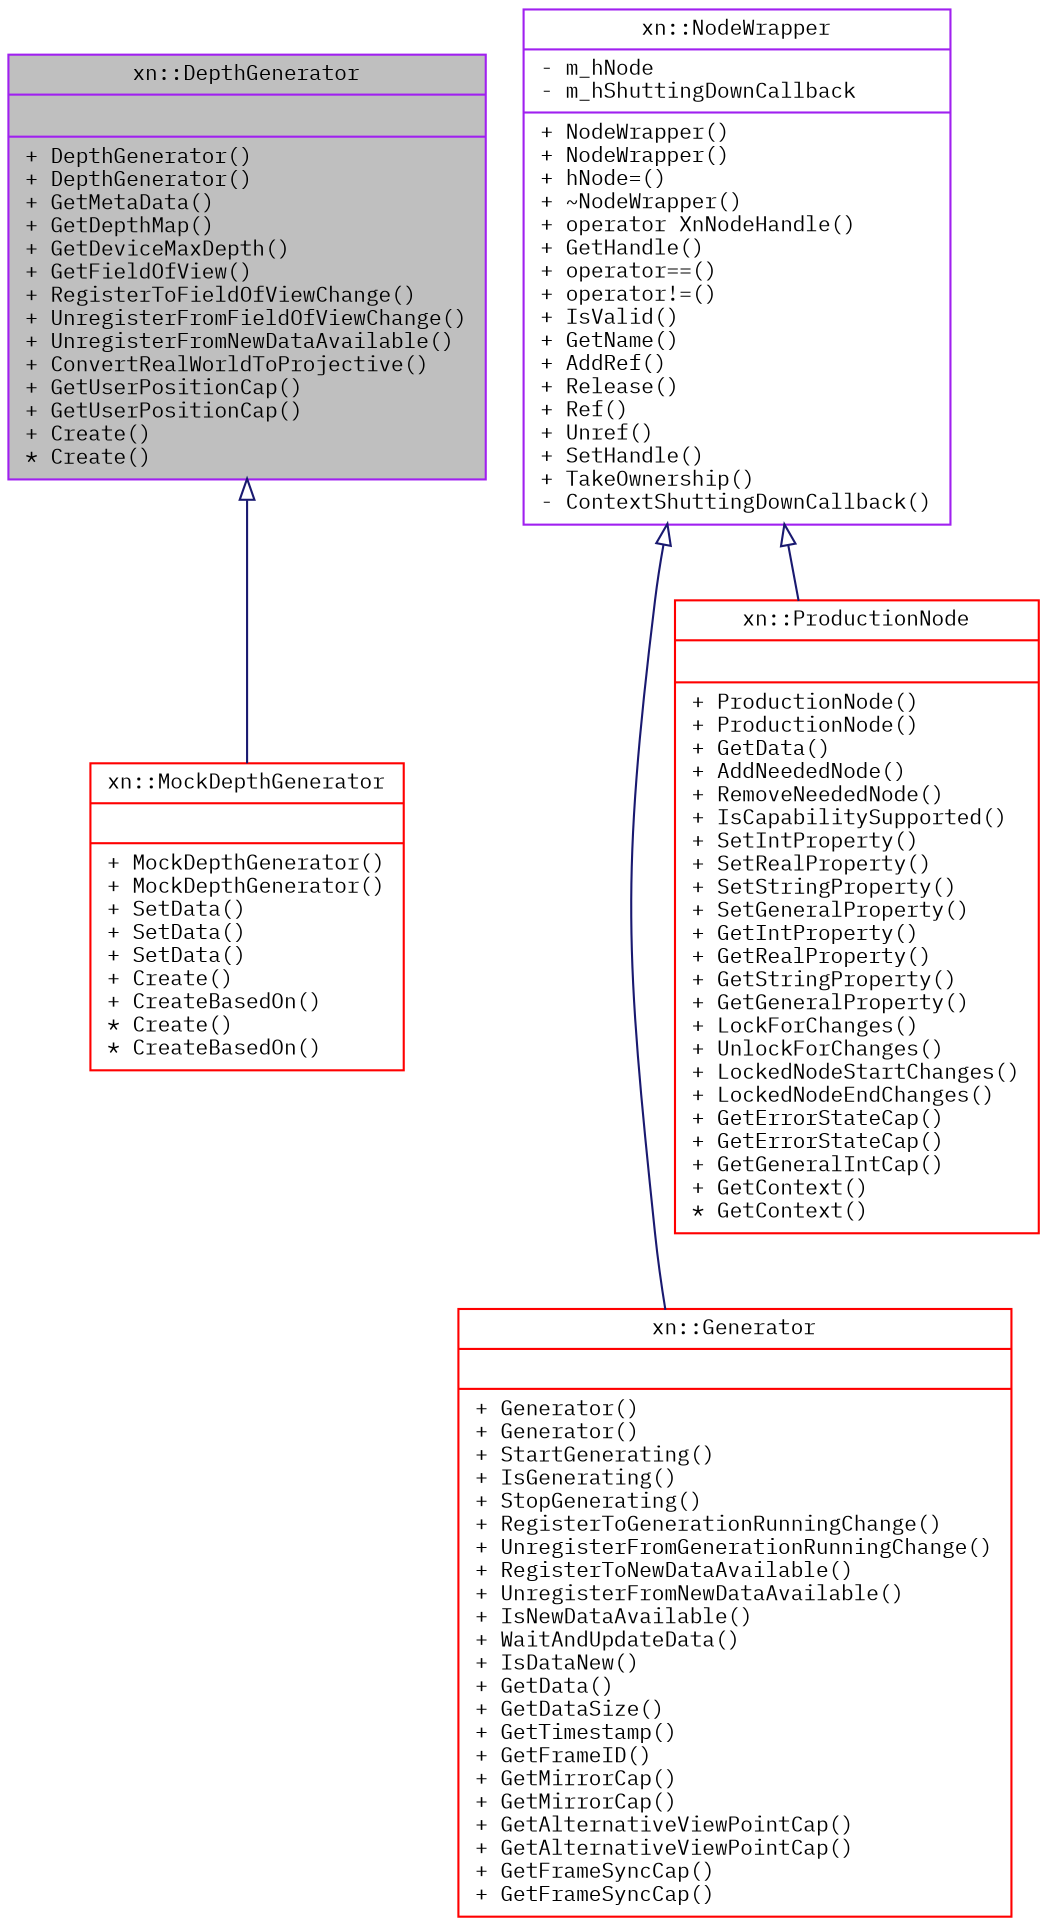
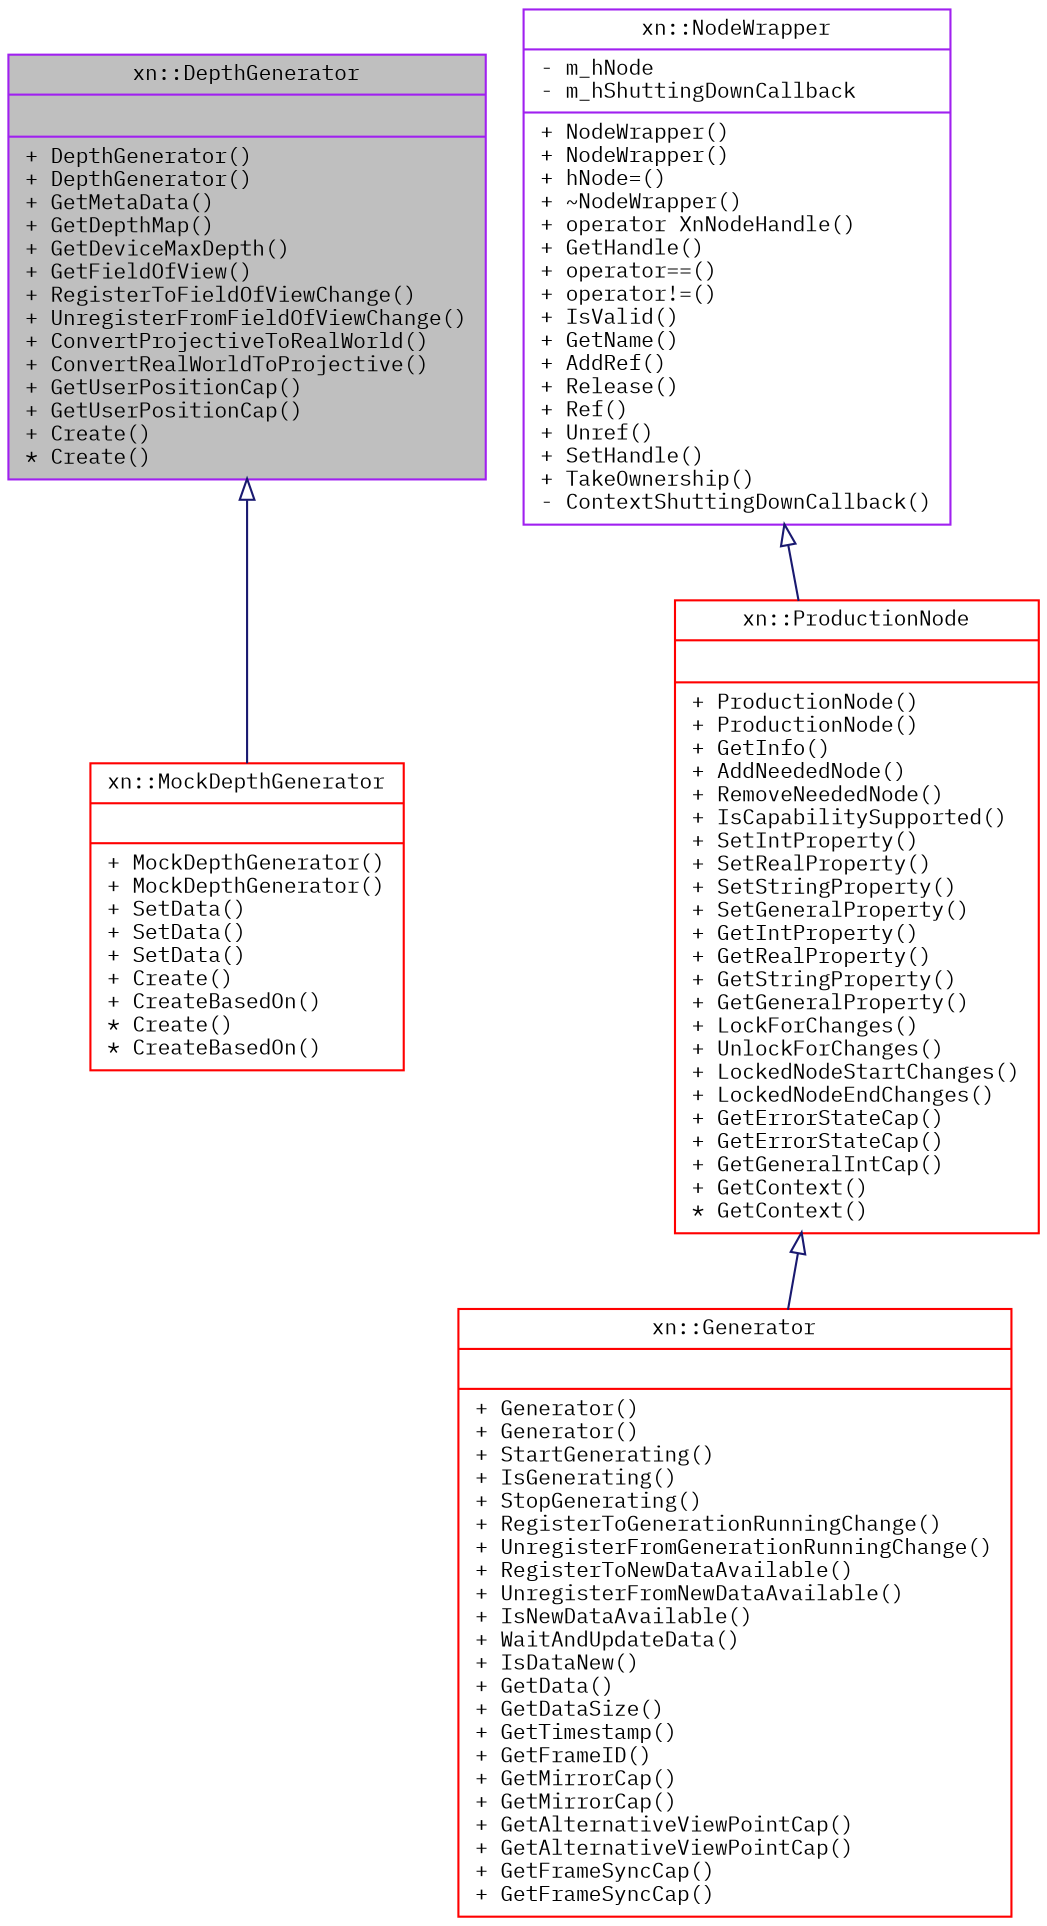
(241, 342) -> (228, 342)
(762, 749) -> (762, 749)
(632, 927) -> (793, 1282)
